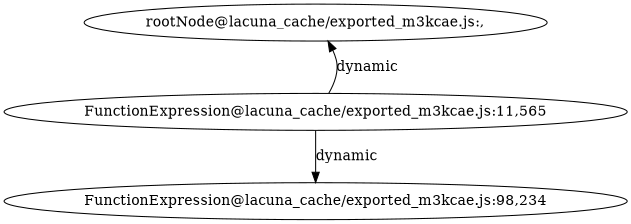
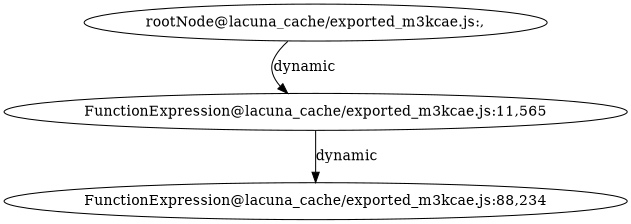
(337, 72) -> (273, 62)
(316, 201) -> (316, 201)
